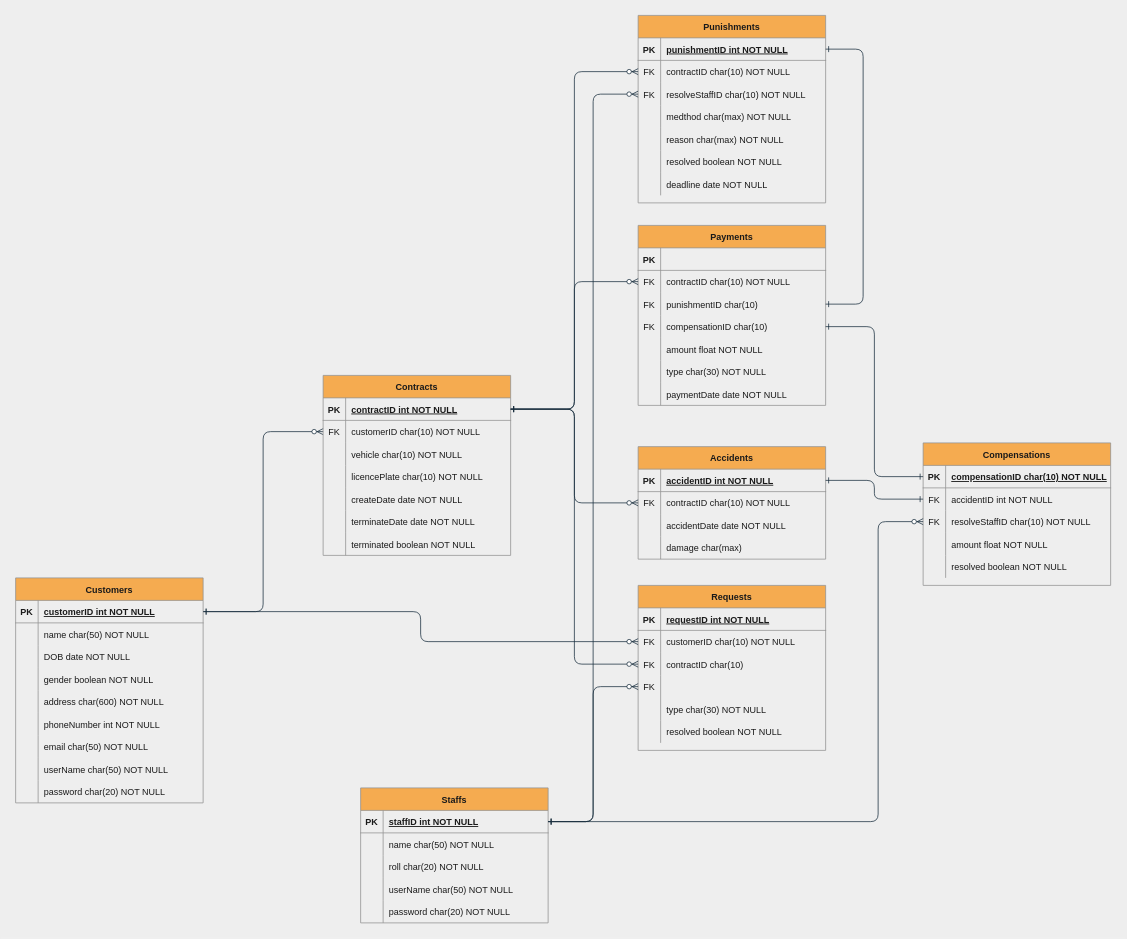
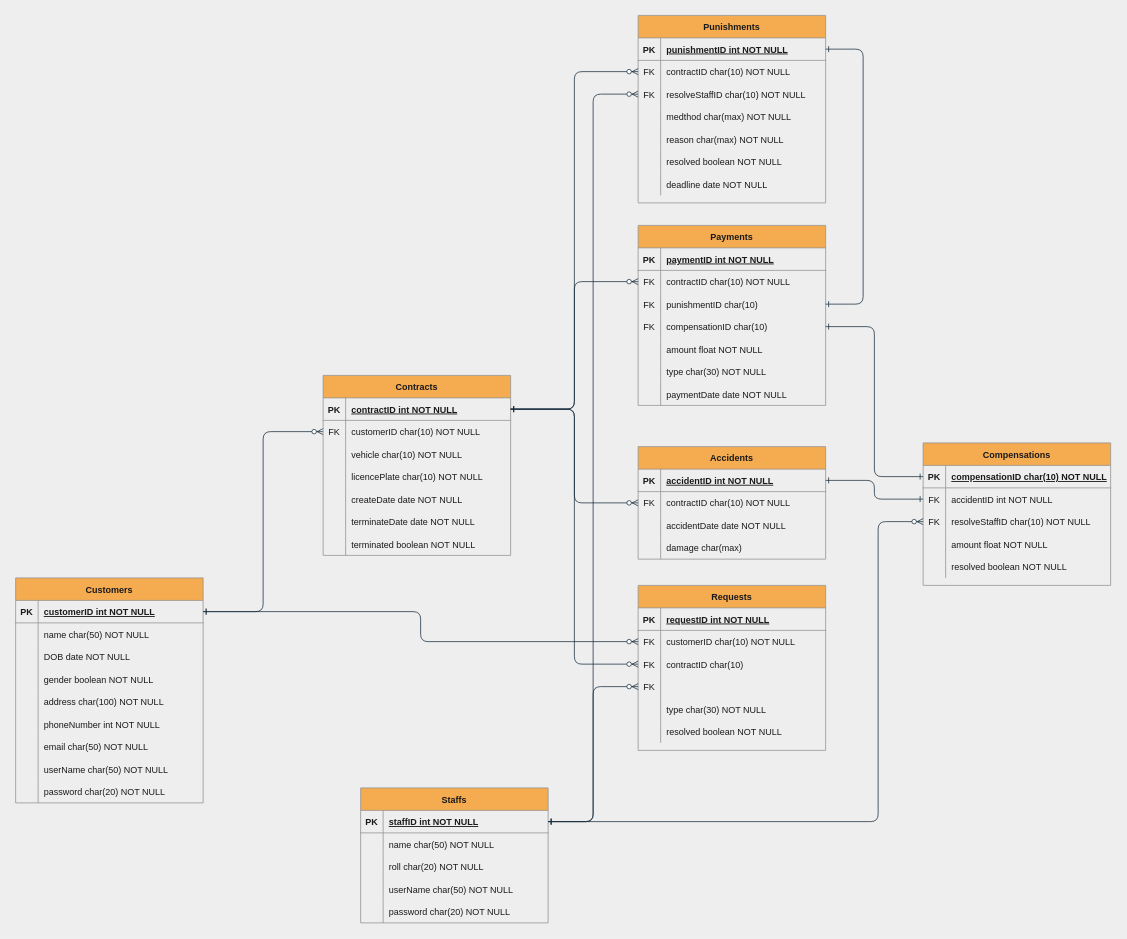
none -> (743, 259)
(106, 702) -> (106, 702)
